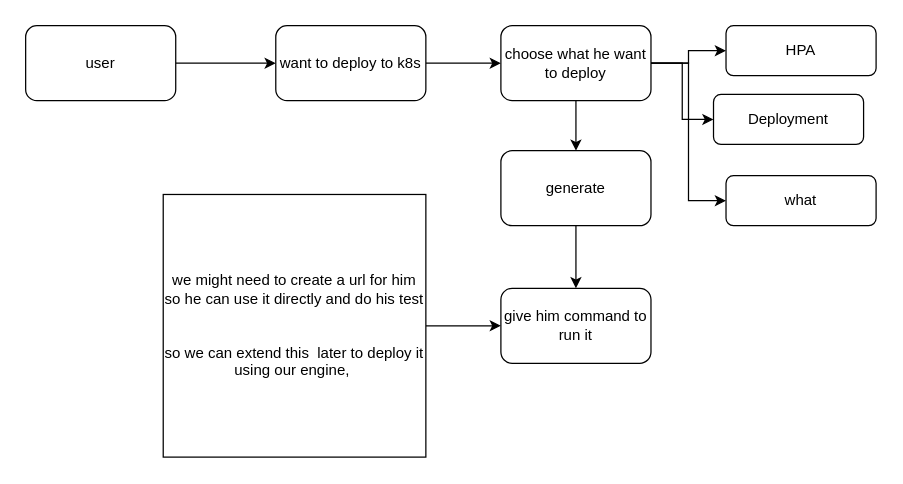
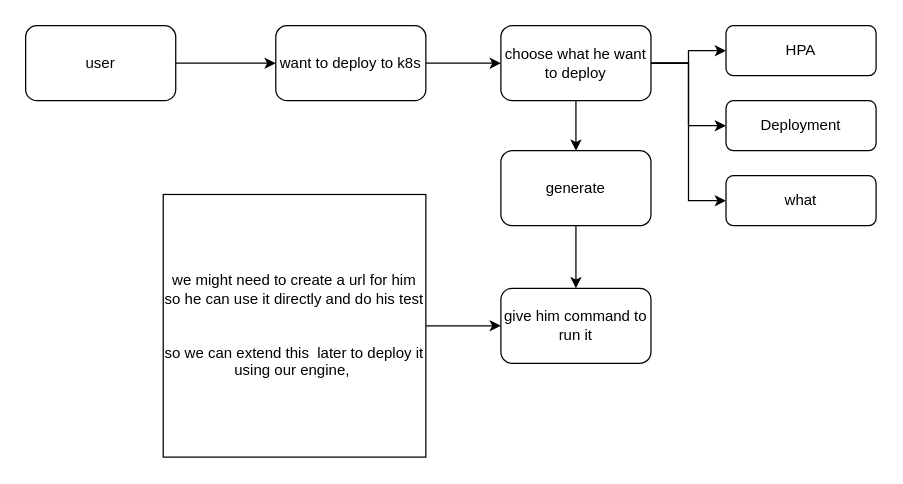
(788, 119) -> (801, 126)
